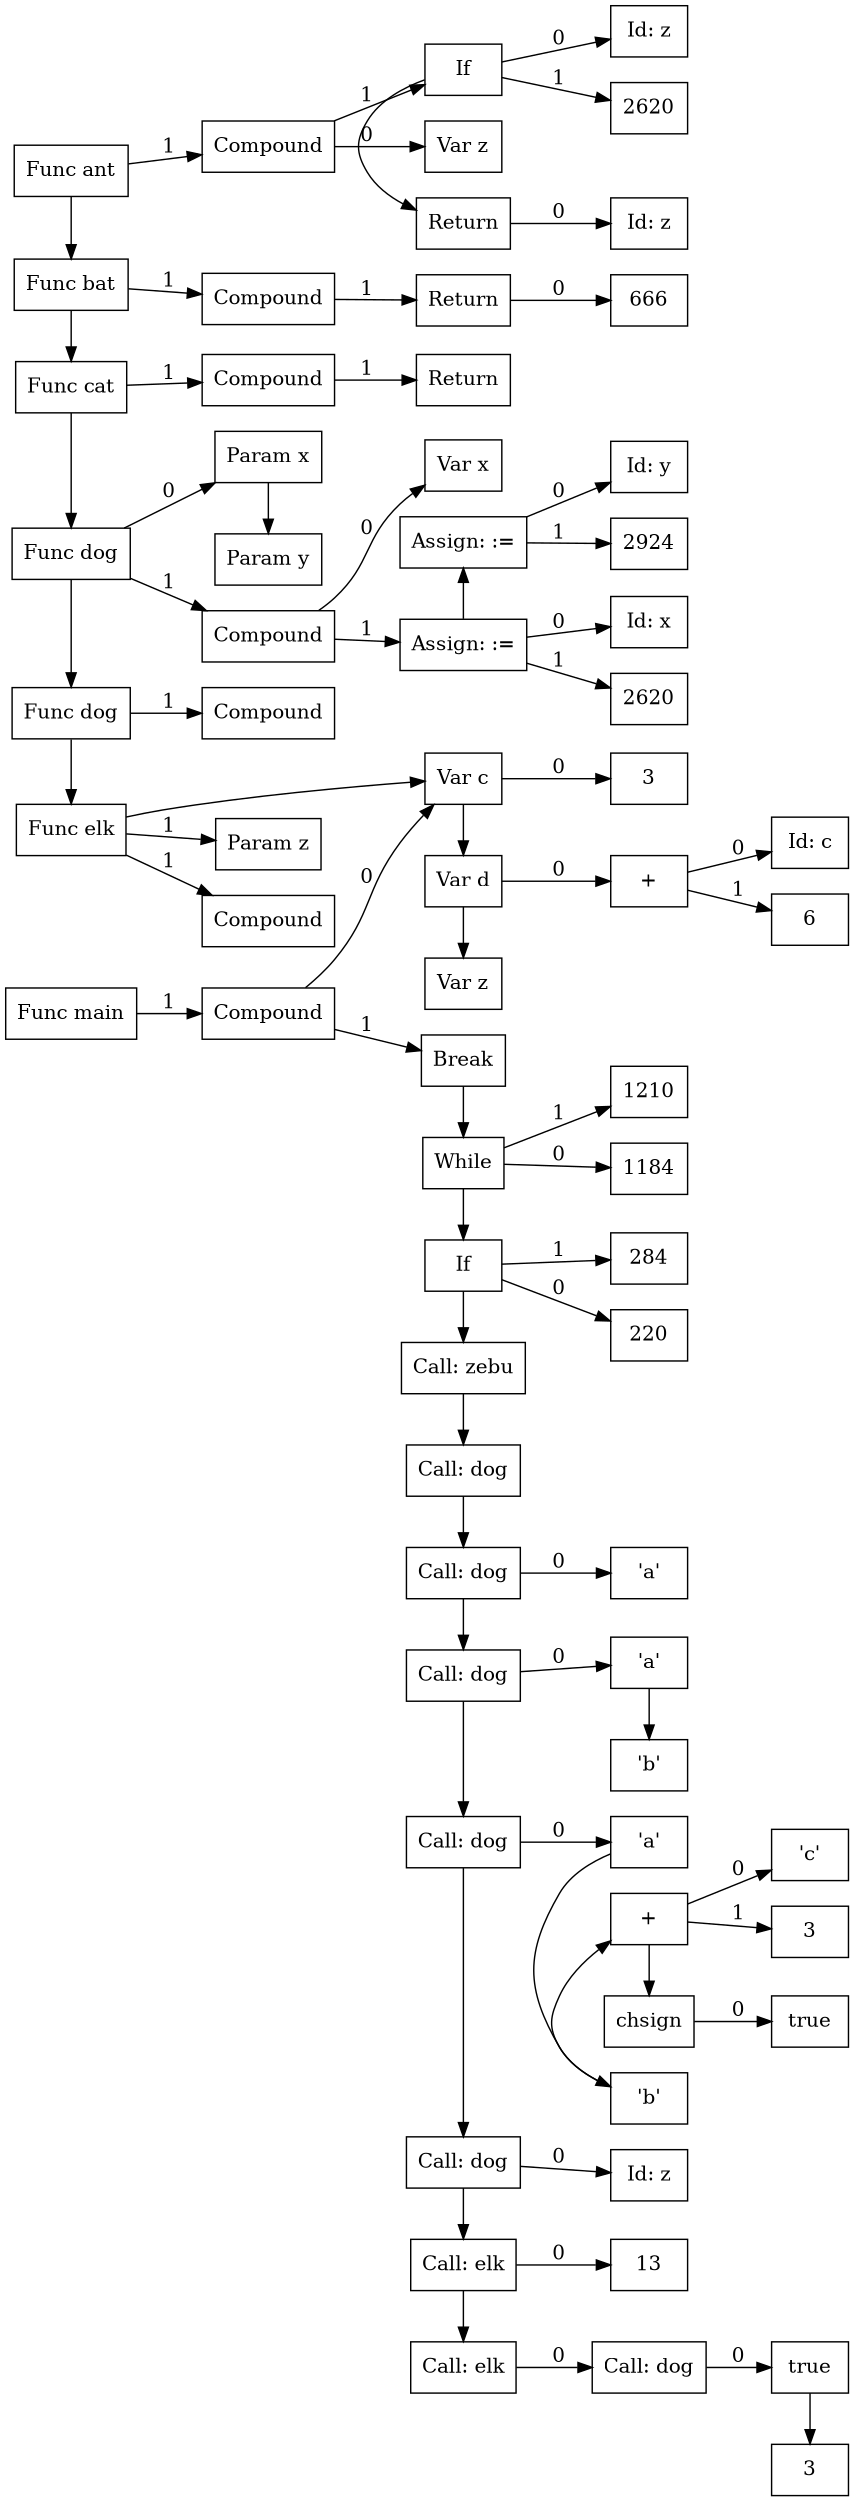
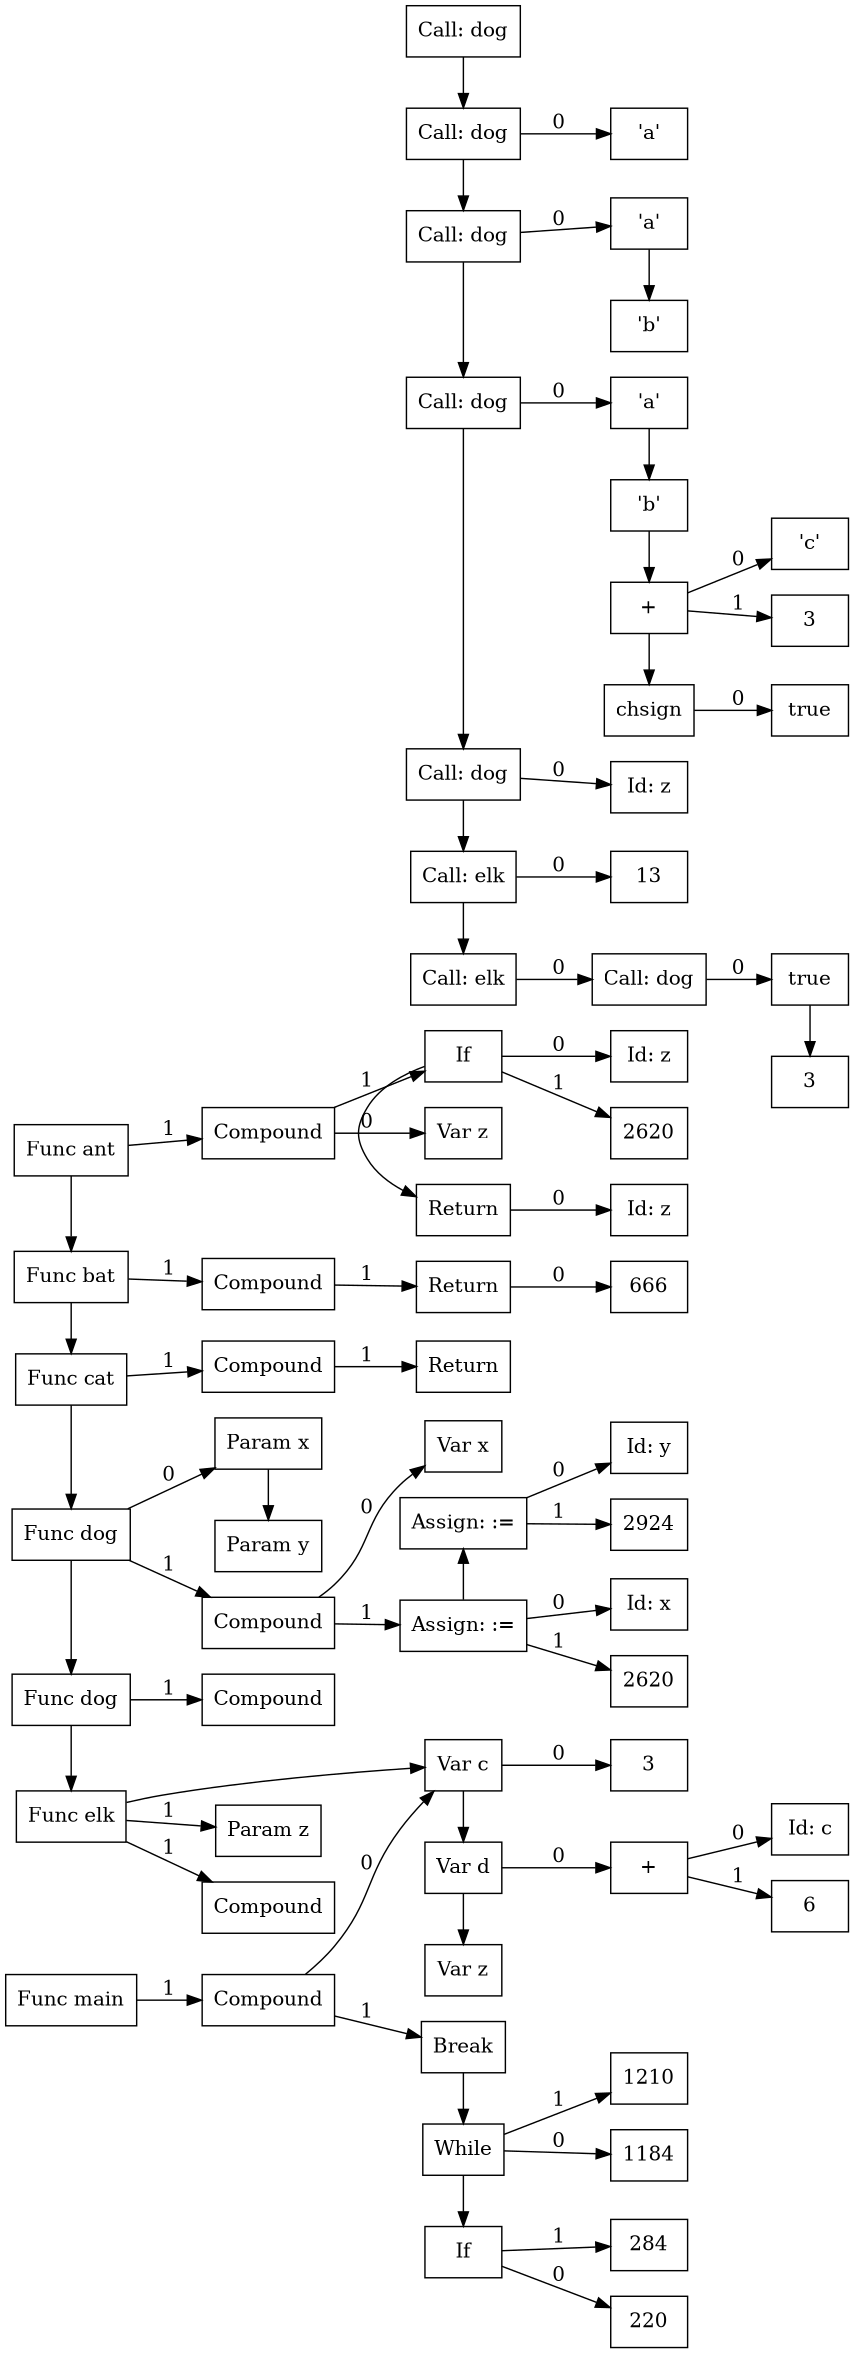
(463, 1368) -> none
